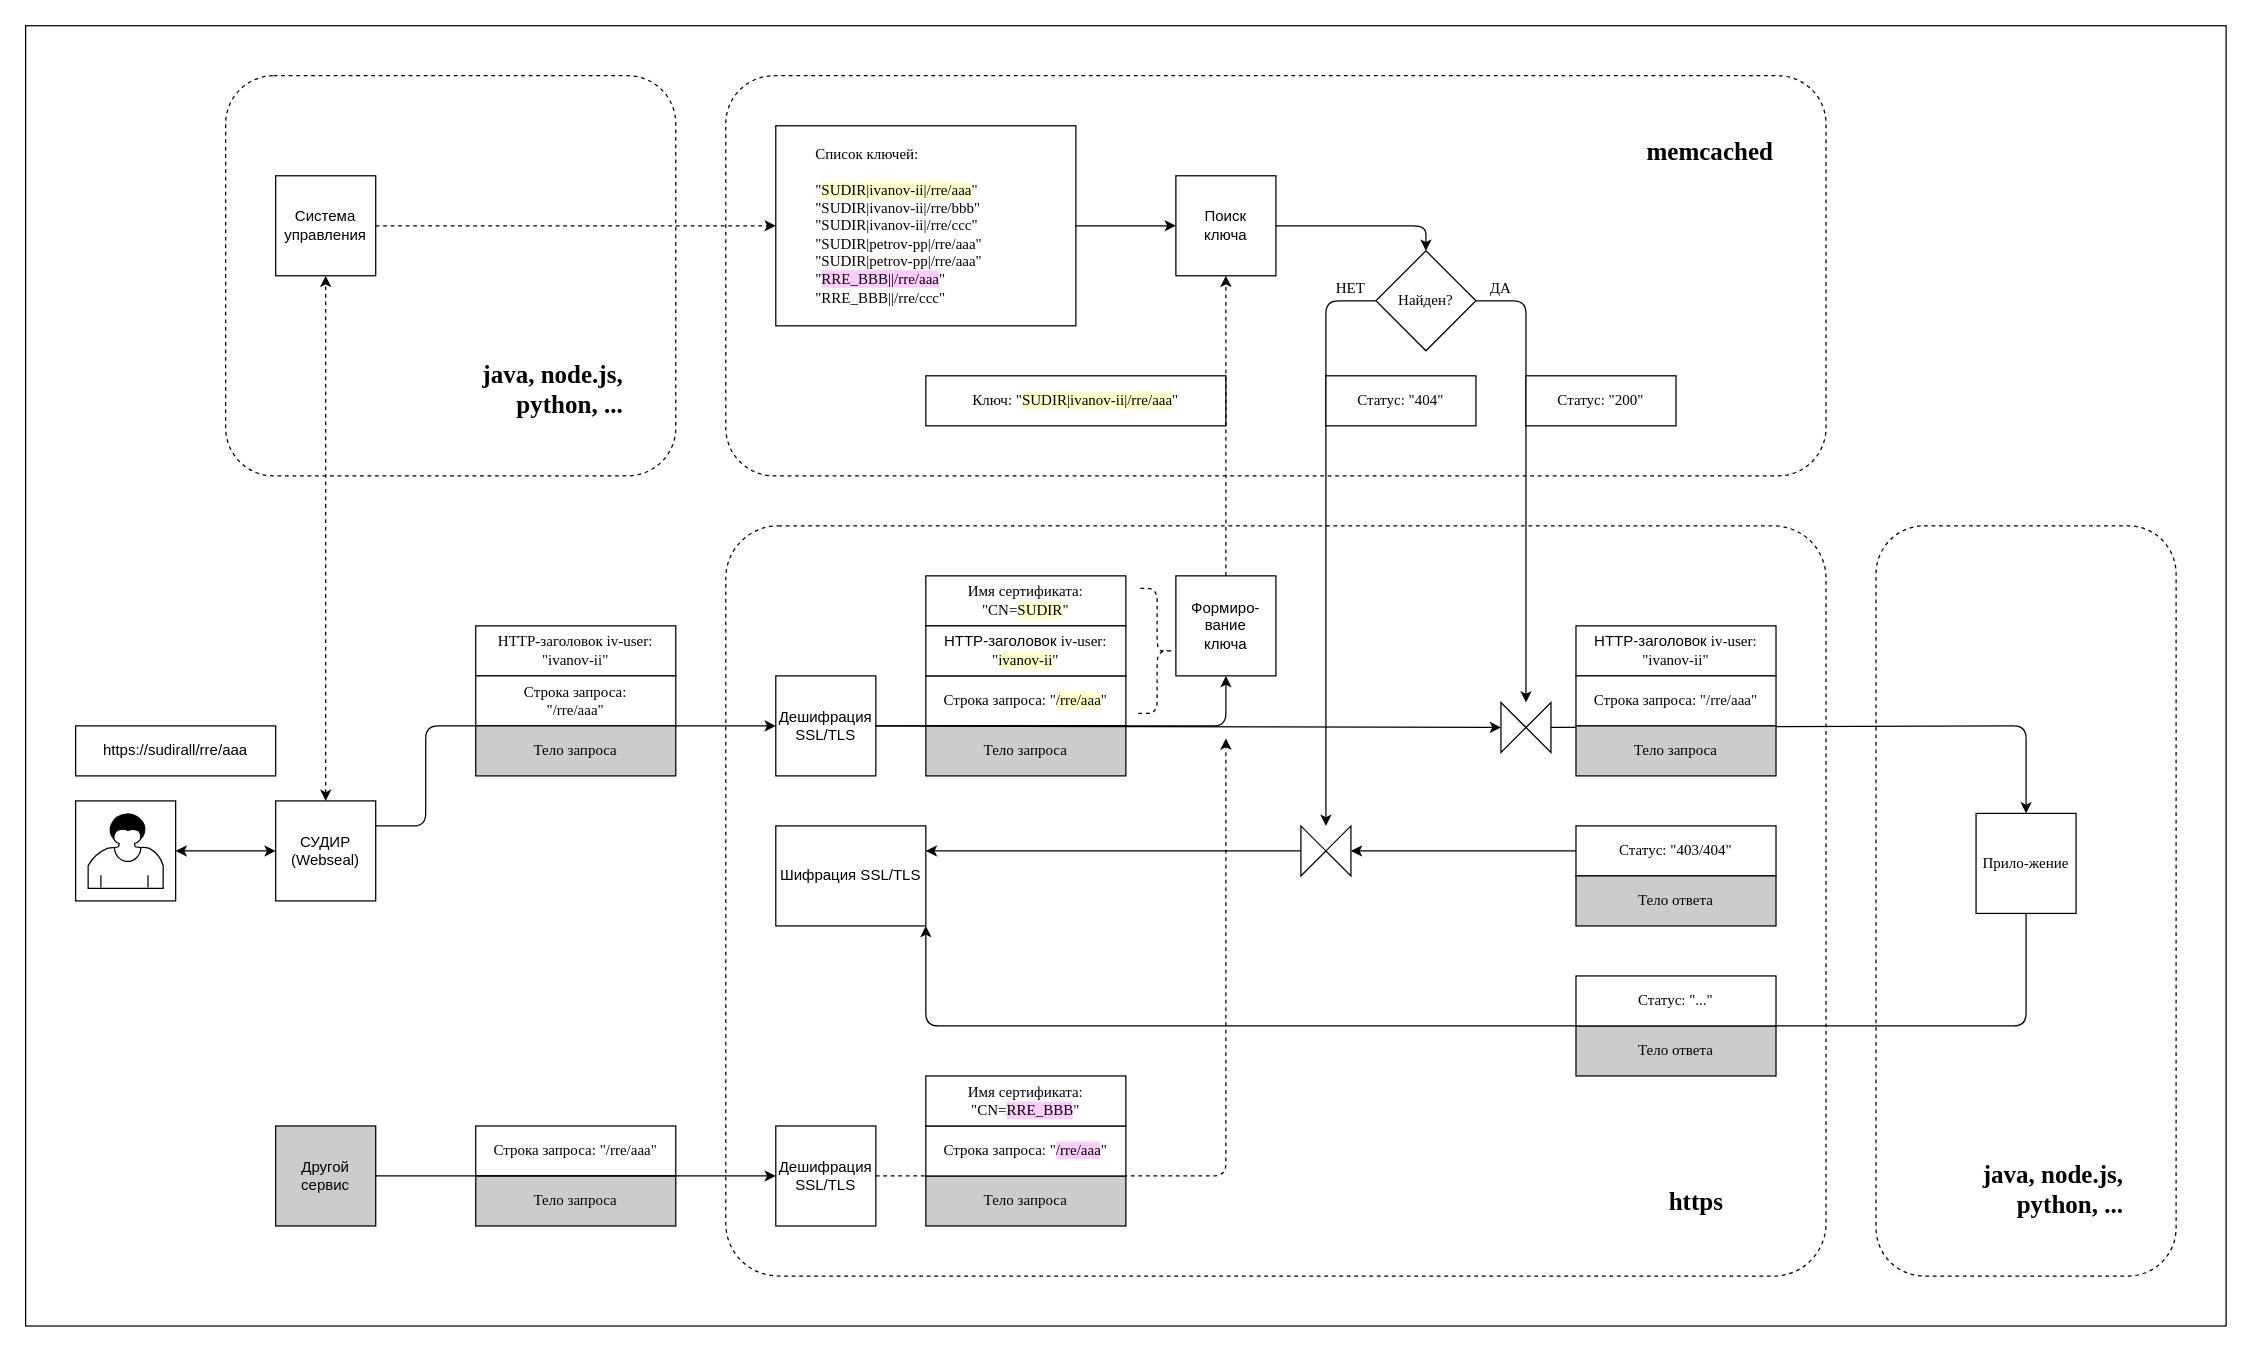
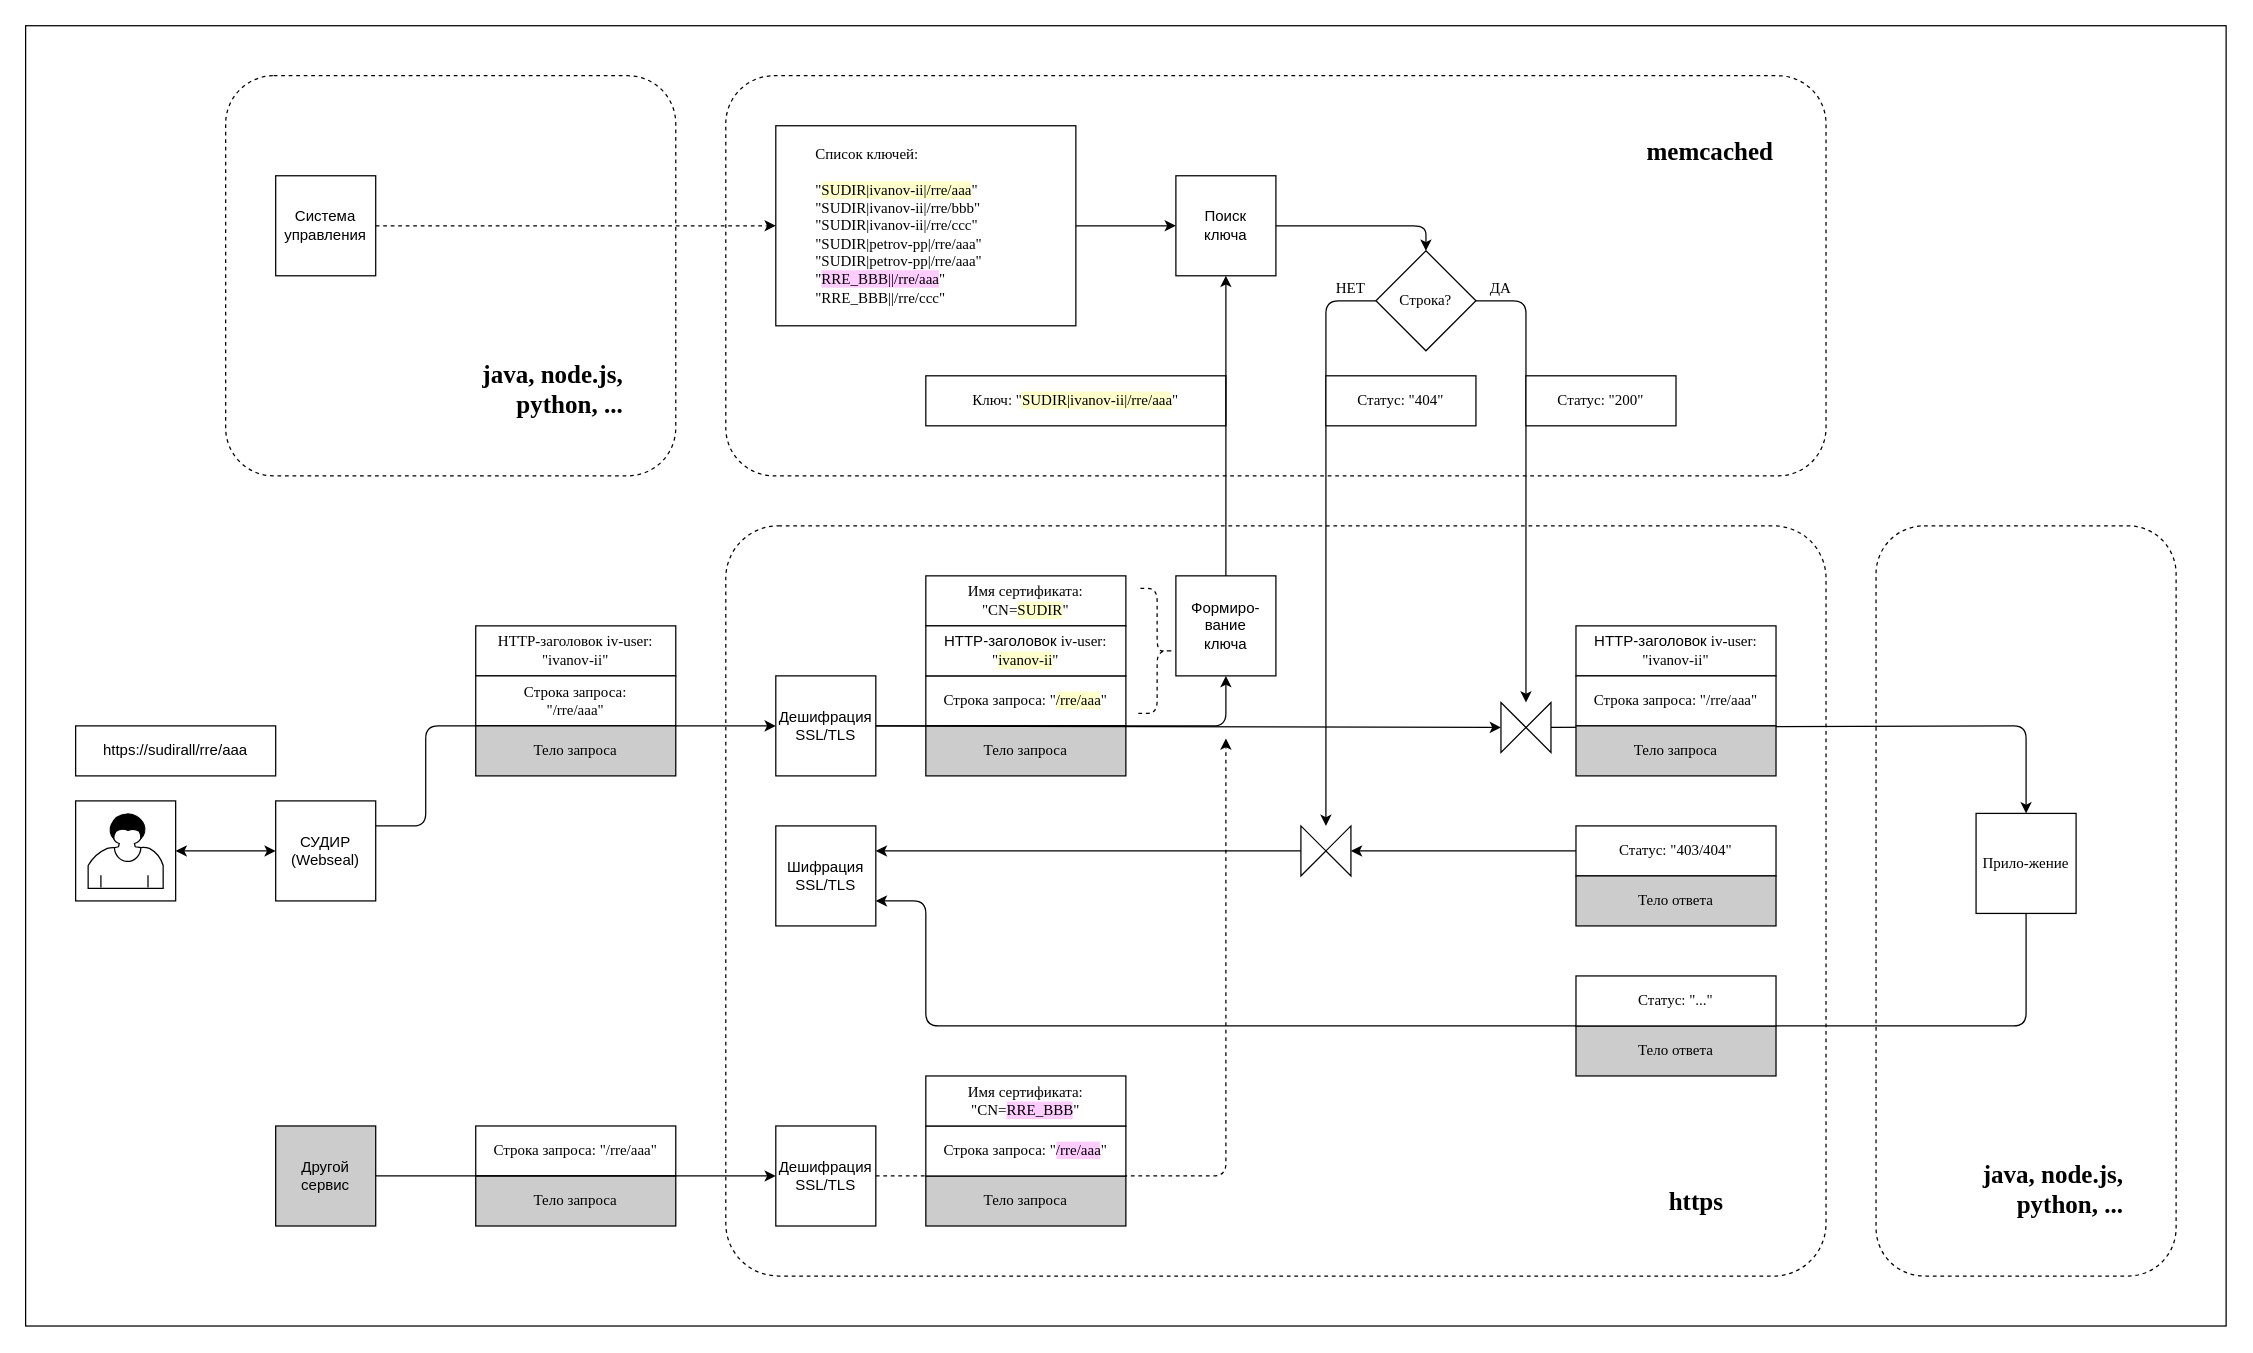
(1426, 301) -> (1426, 301)
(1226, 499) -> (1226, 499)
(326, 539) -> none
(851, 876) -> (826, 876)
